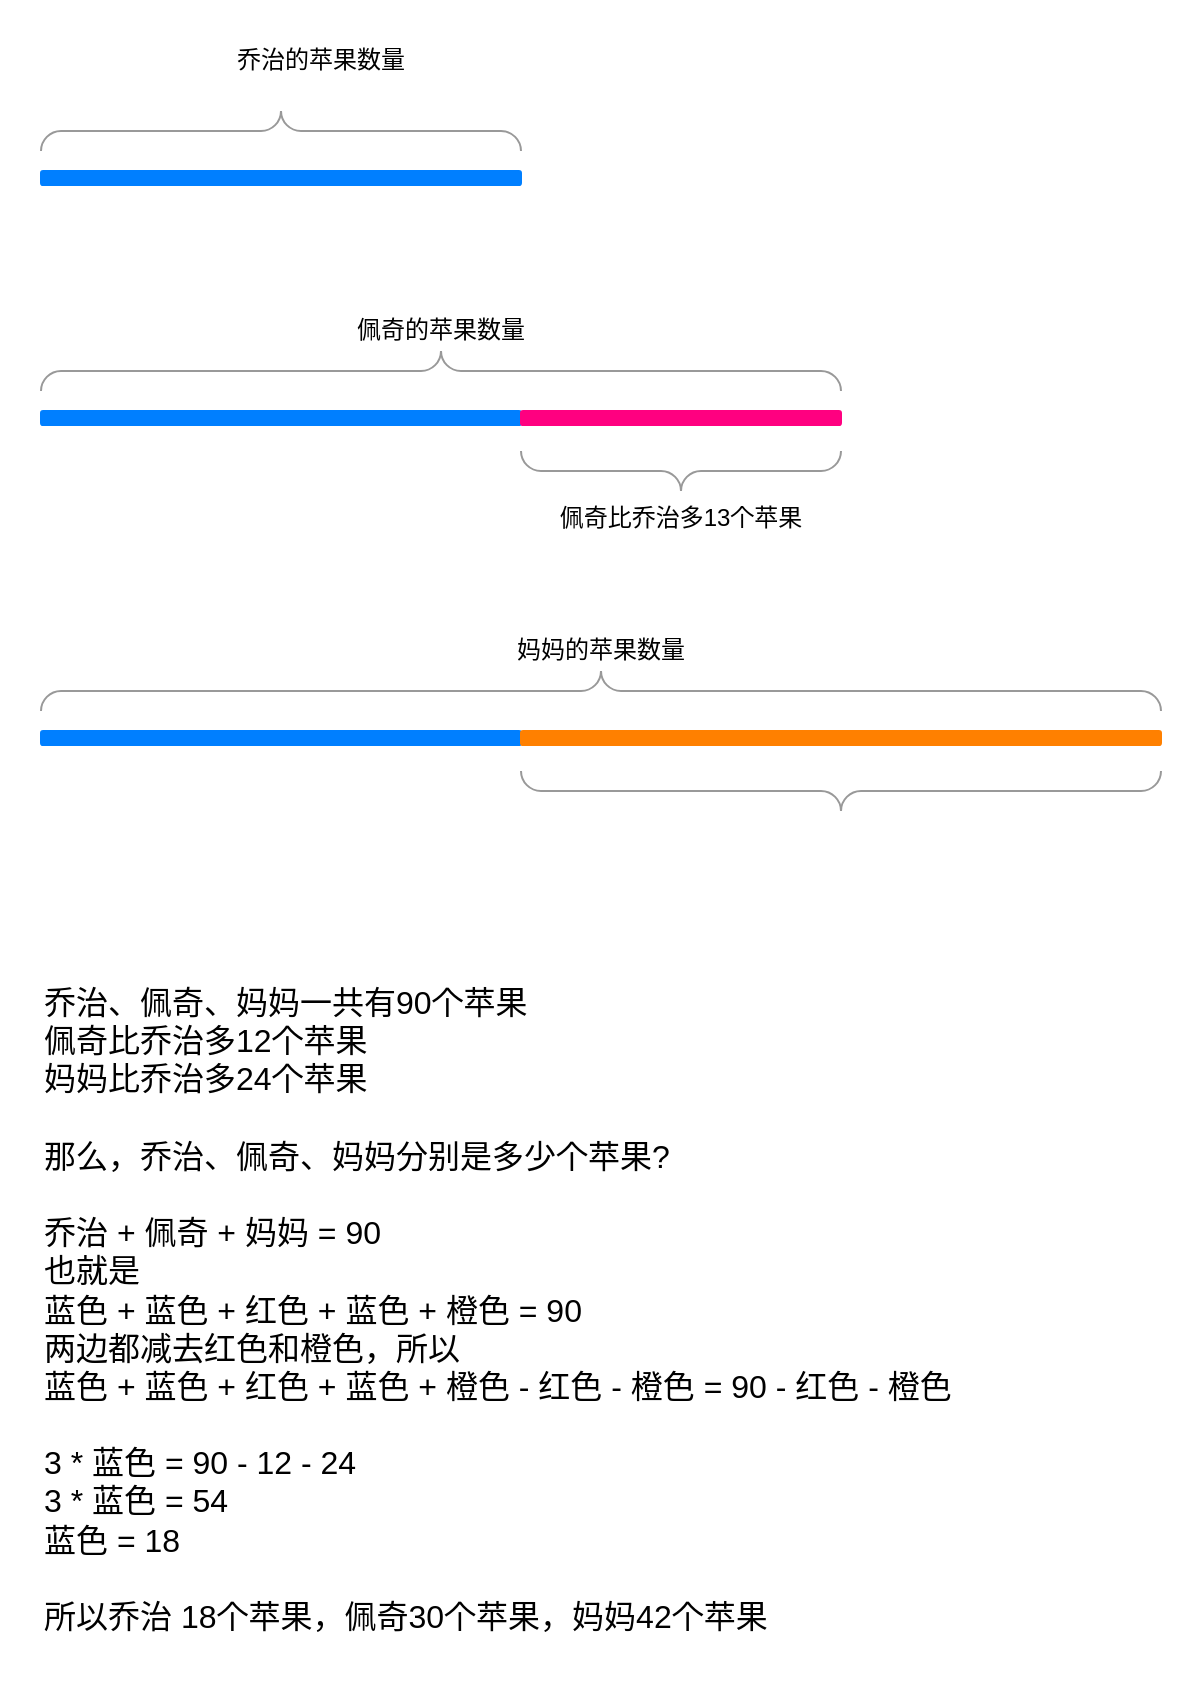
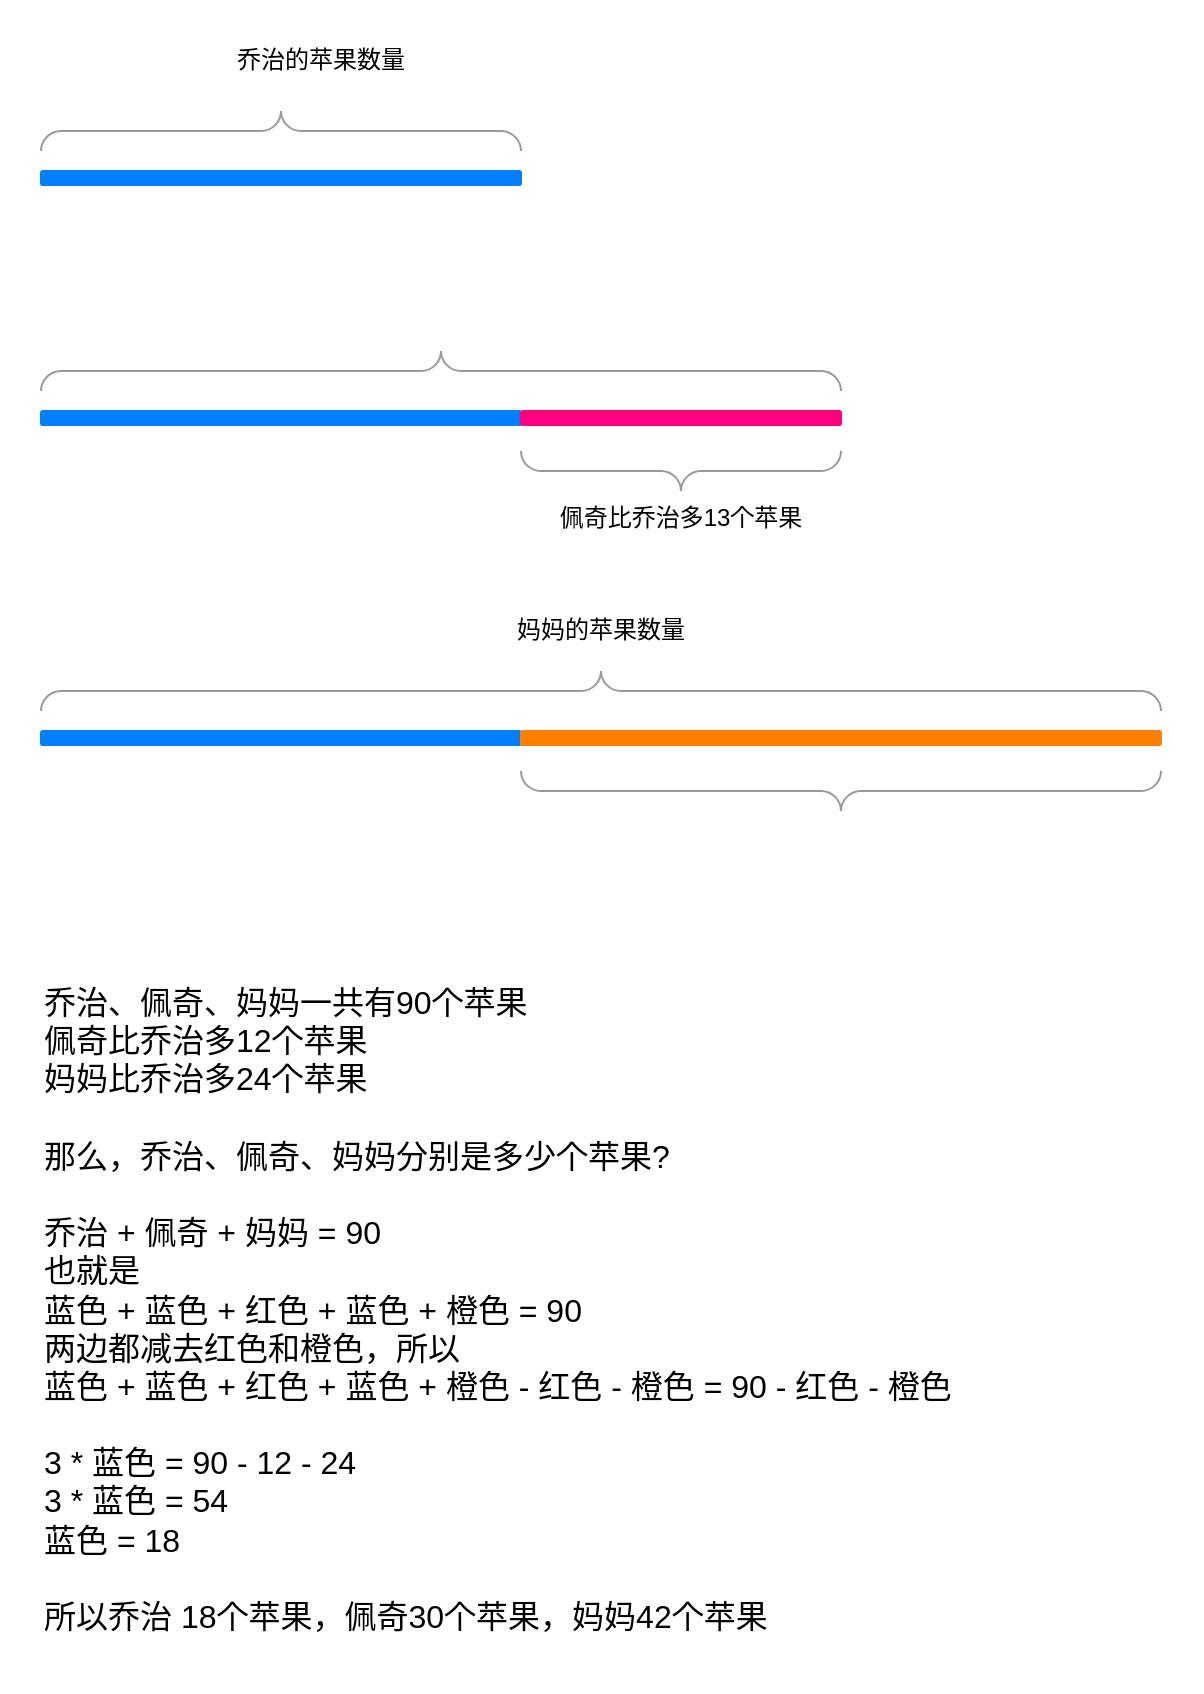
(441, 331) -> none
(601, 651) -> (601, 631)
